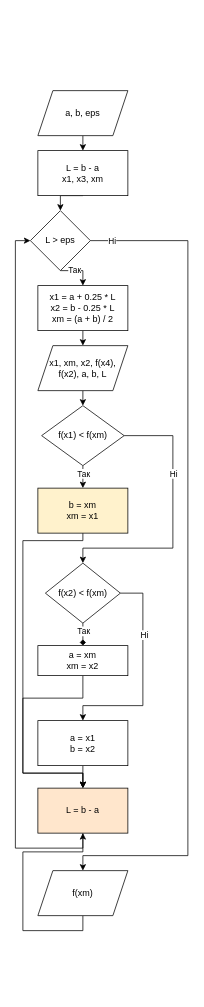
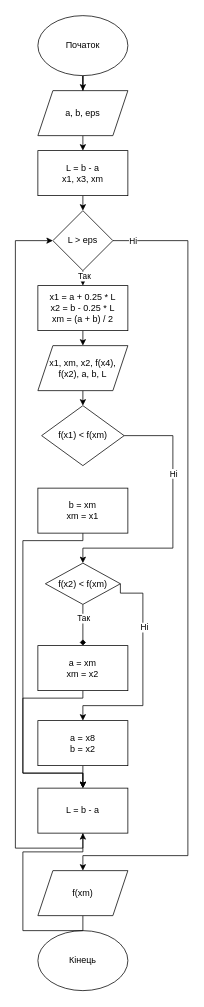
none -> (83, 45)
none -> (83, 85)
(60, 240) -> (83, 240)
(83, 476) -> none
(83, 510) -> (83, 510)
(83, 593) -> (83, 584)
(83, 660) -> (83, 668)
(83, 743) -> (83, 743)
(83, 810) -> (83, 810)
none -> (83, 960)
